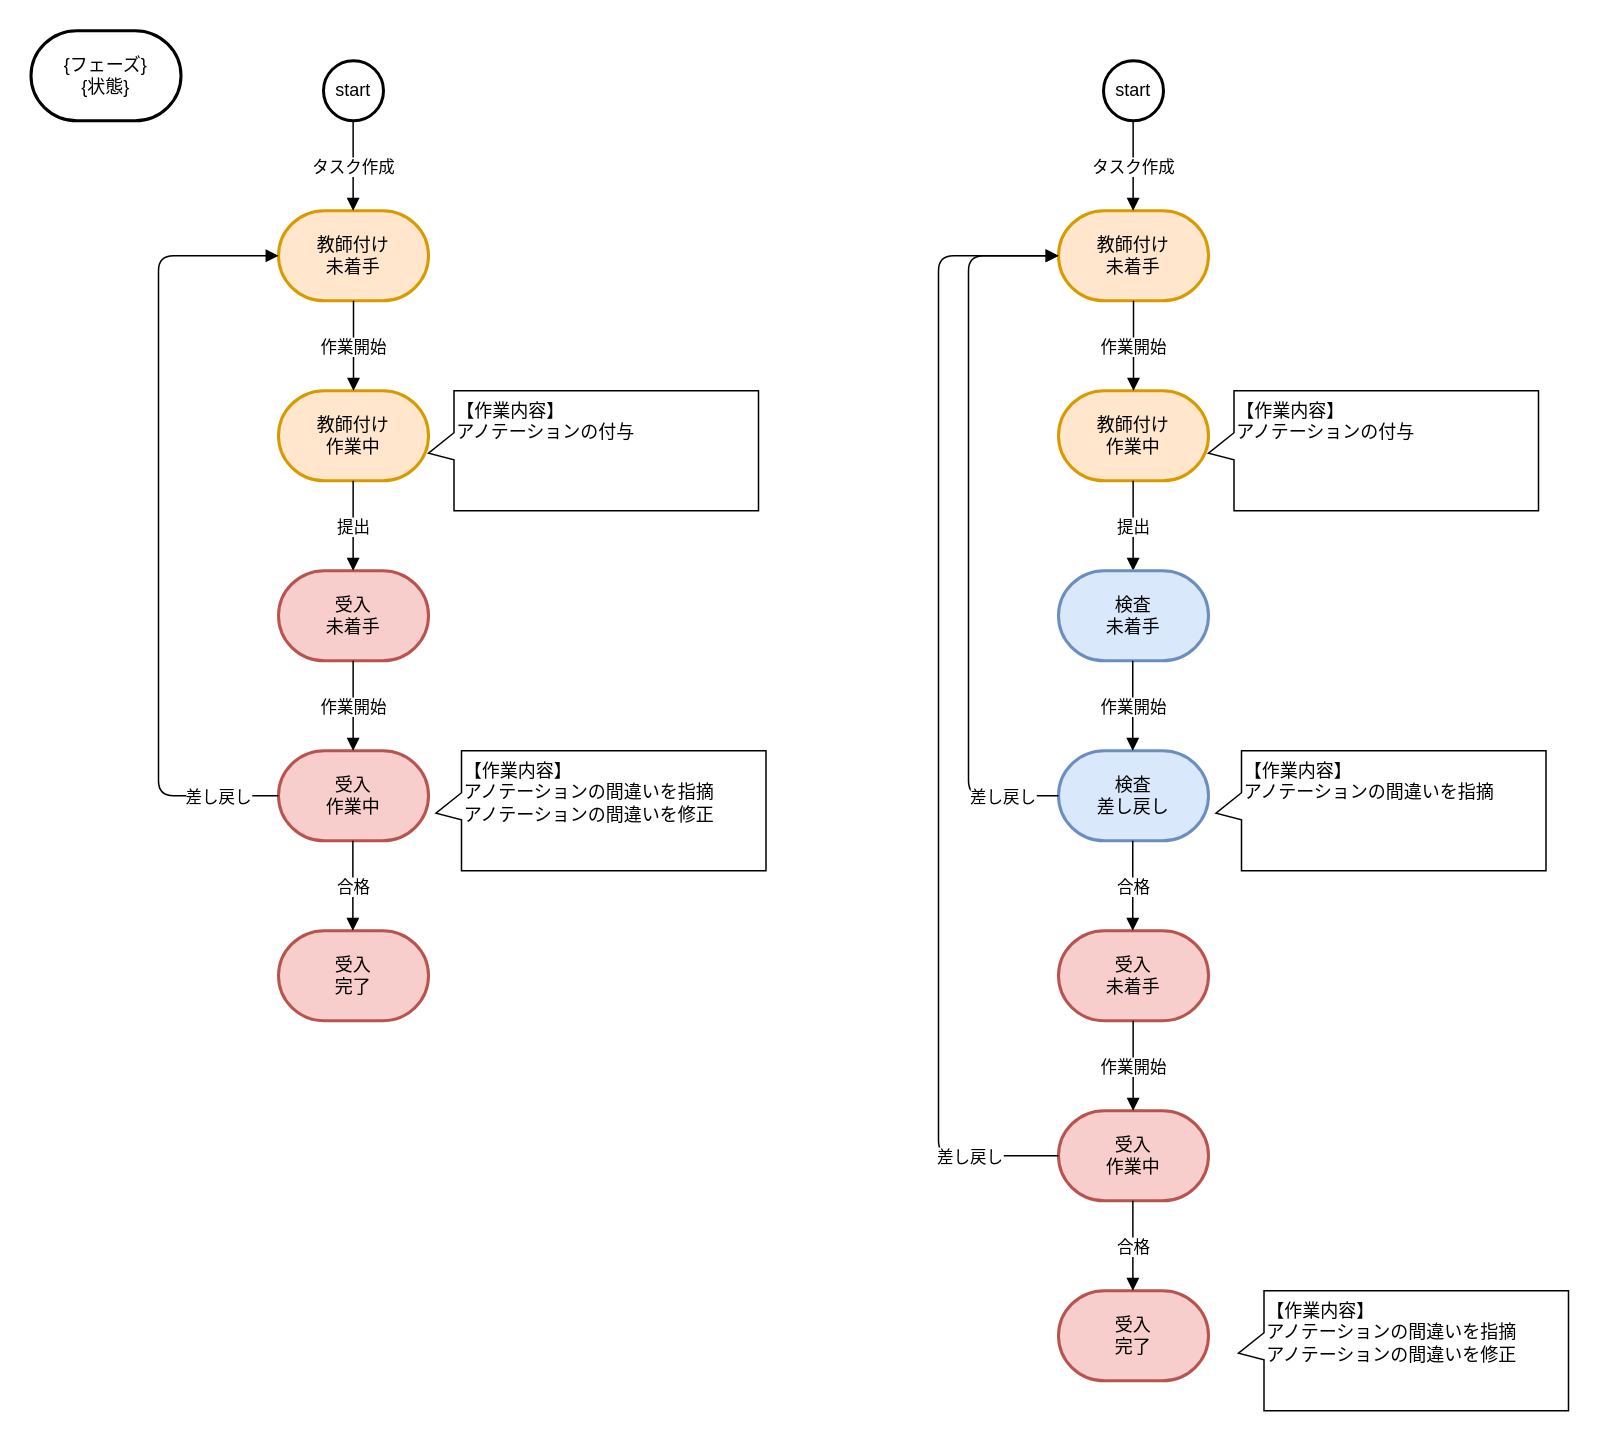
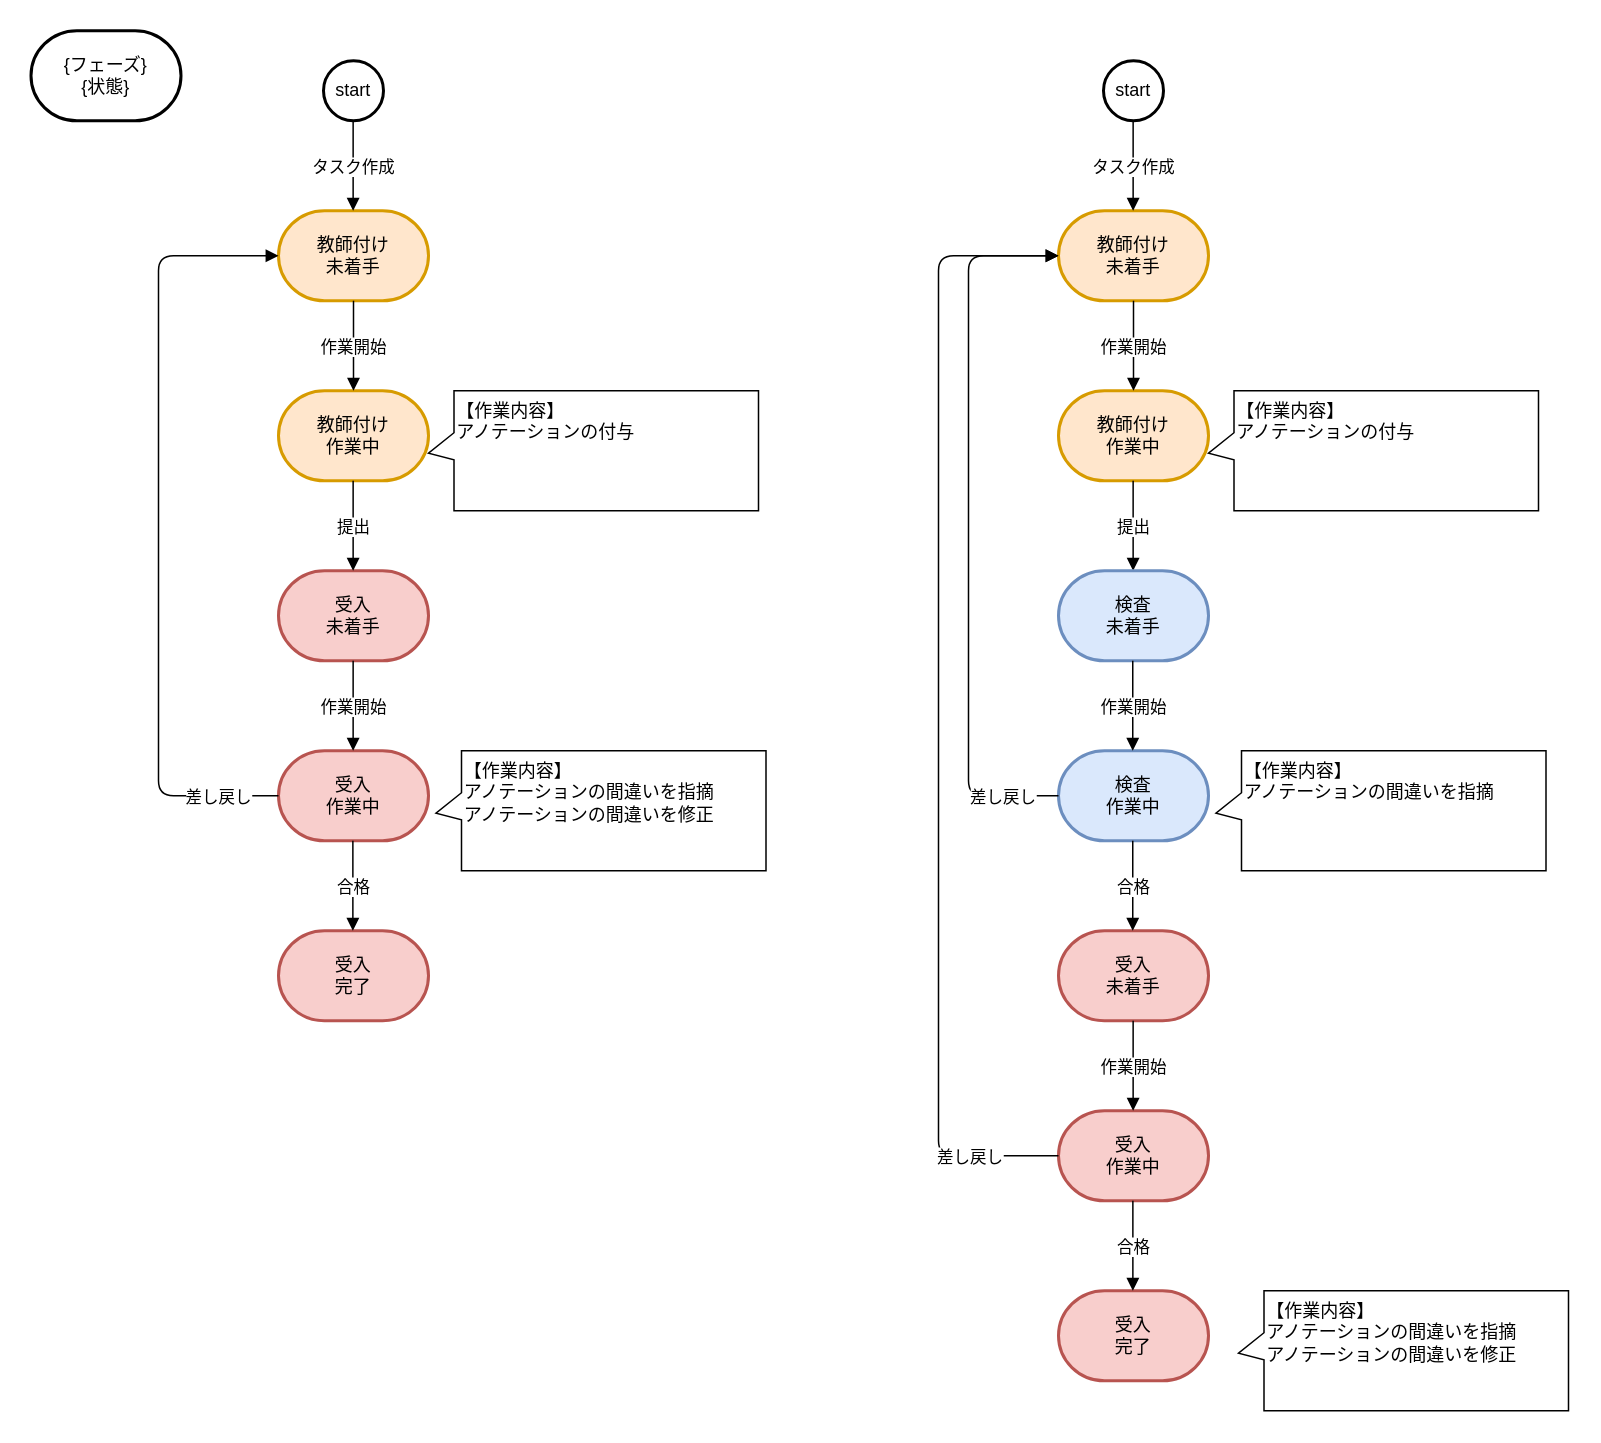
(1133, 796) -> (1133, 796)
